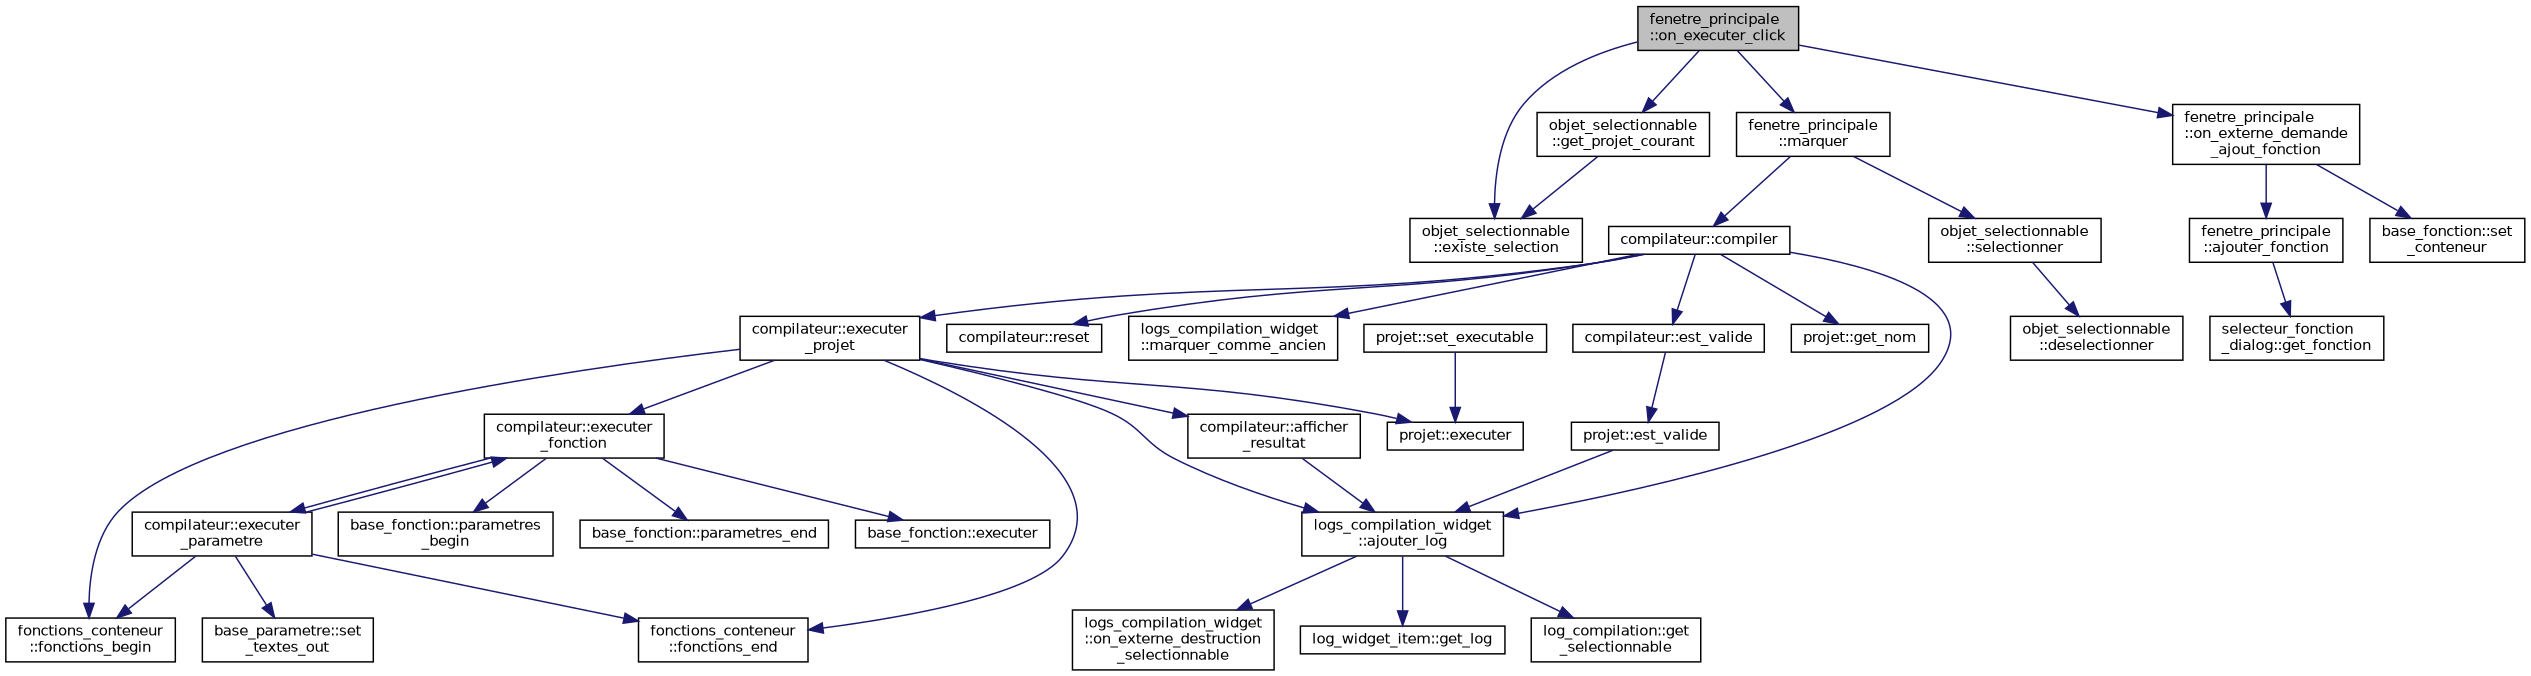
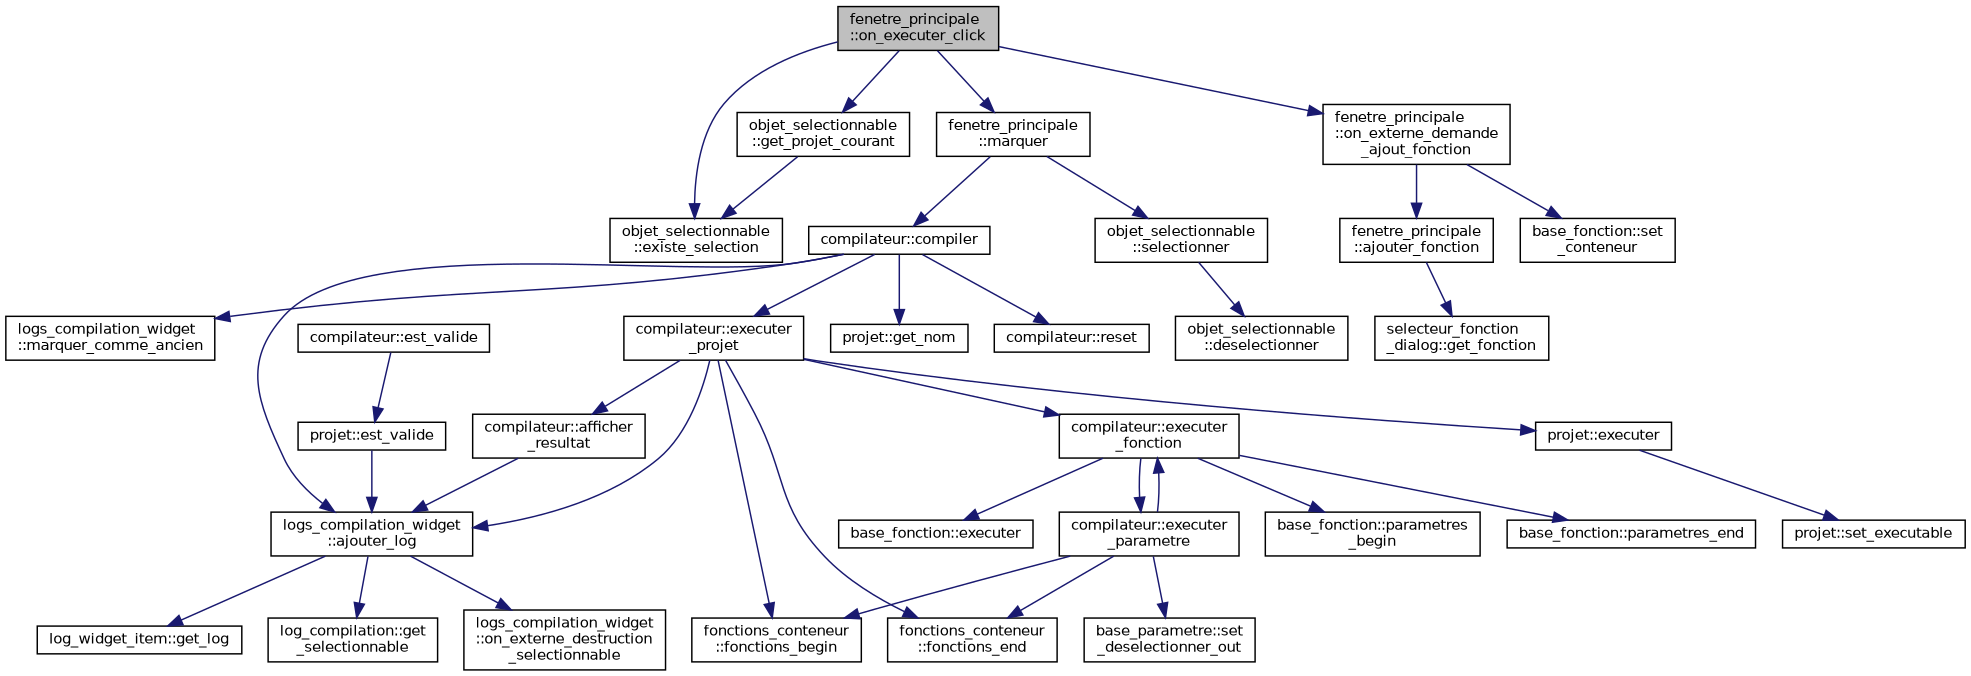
(1686, 282) -> none
(1455, 380) -> (1732, 483)
(288, 640) -> (1170, 640)
